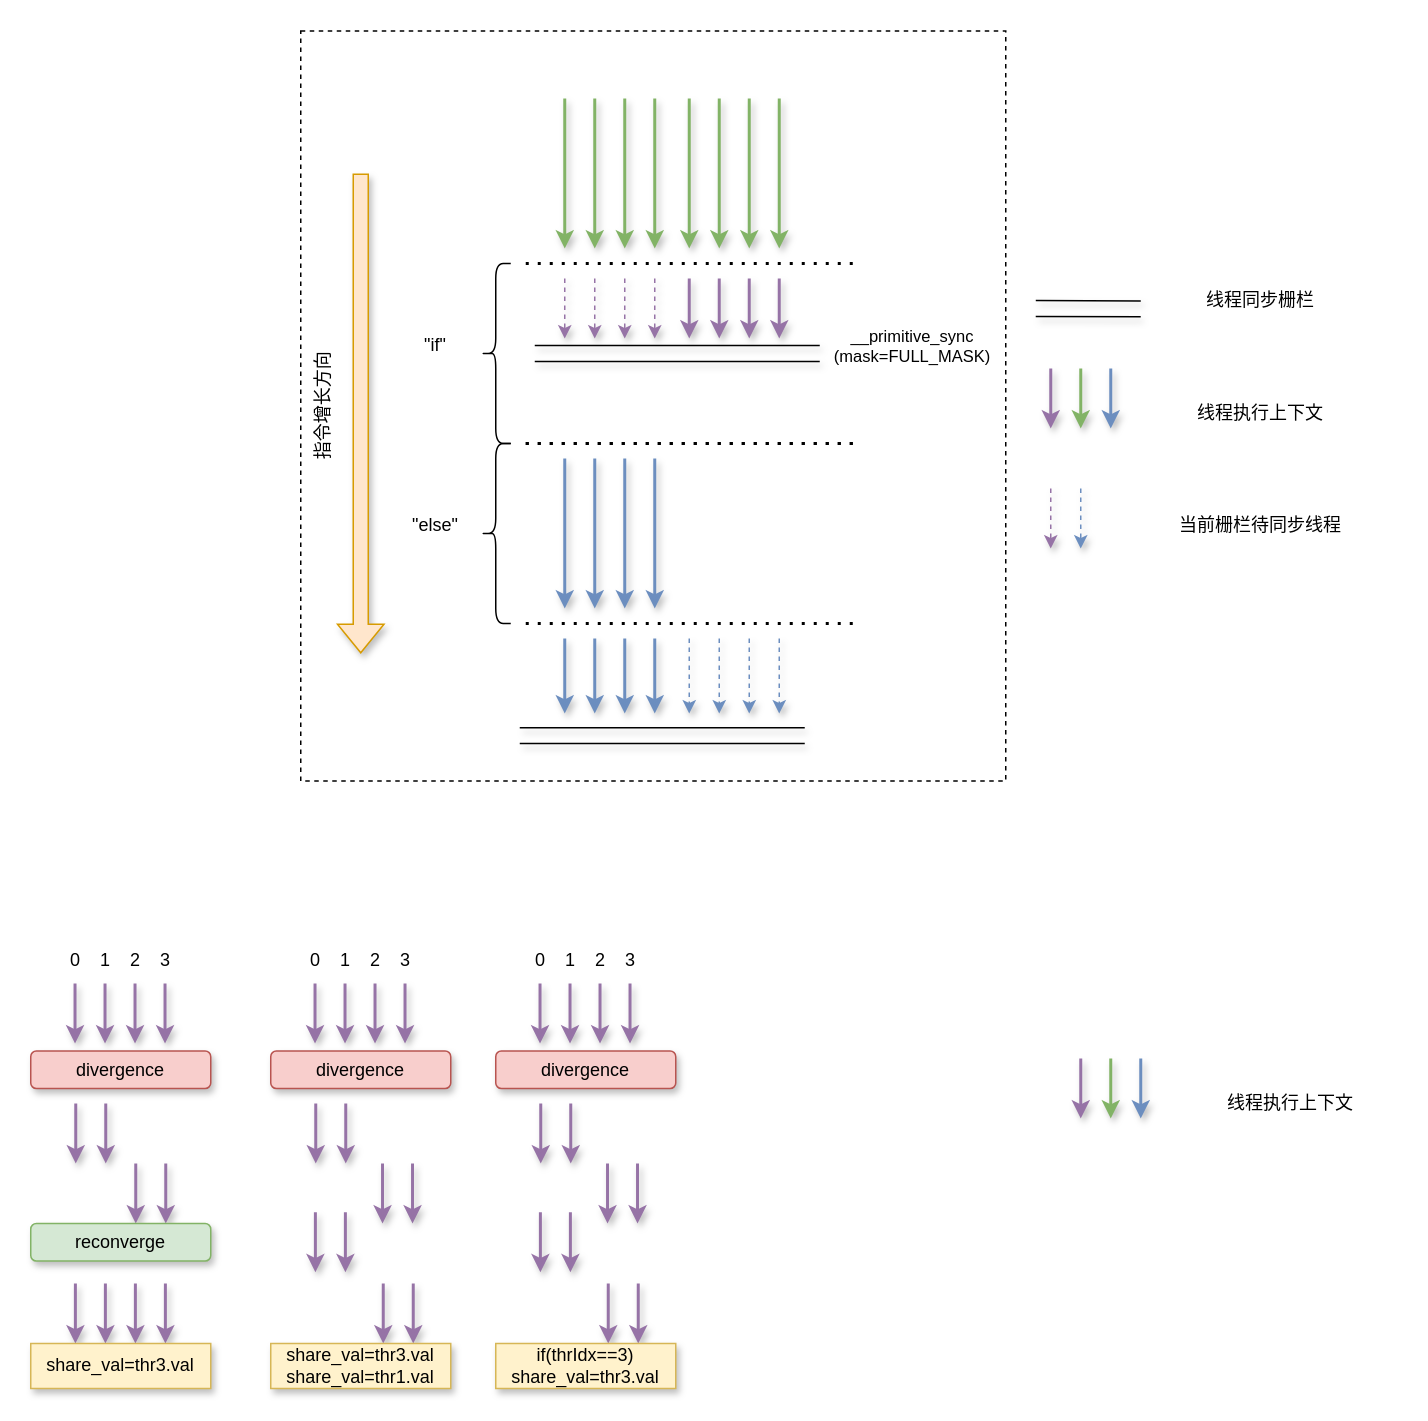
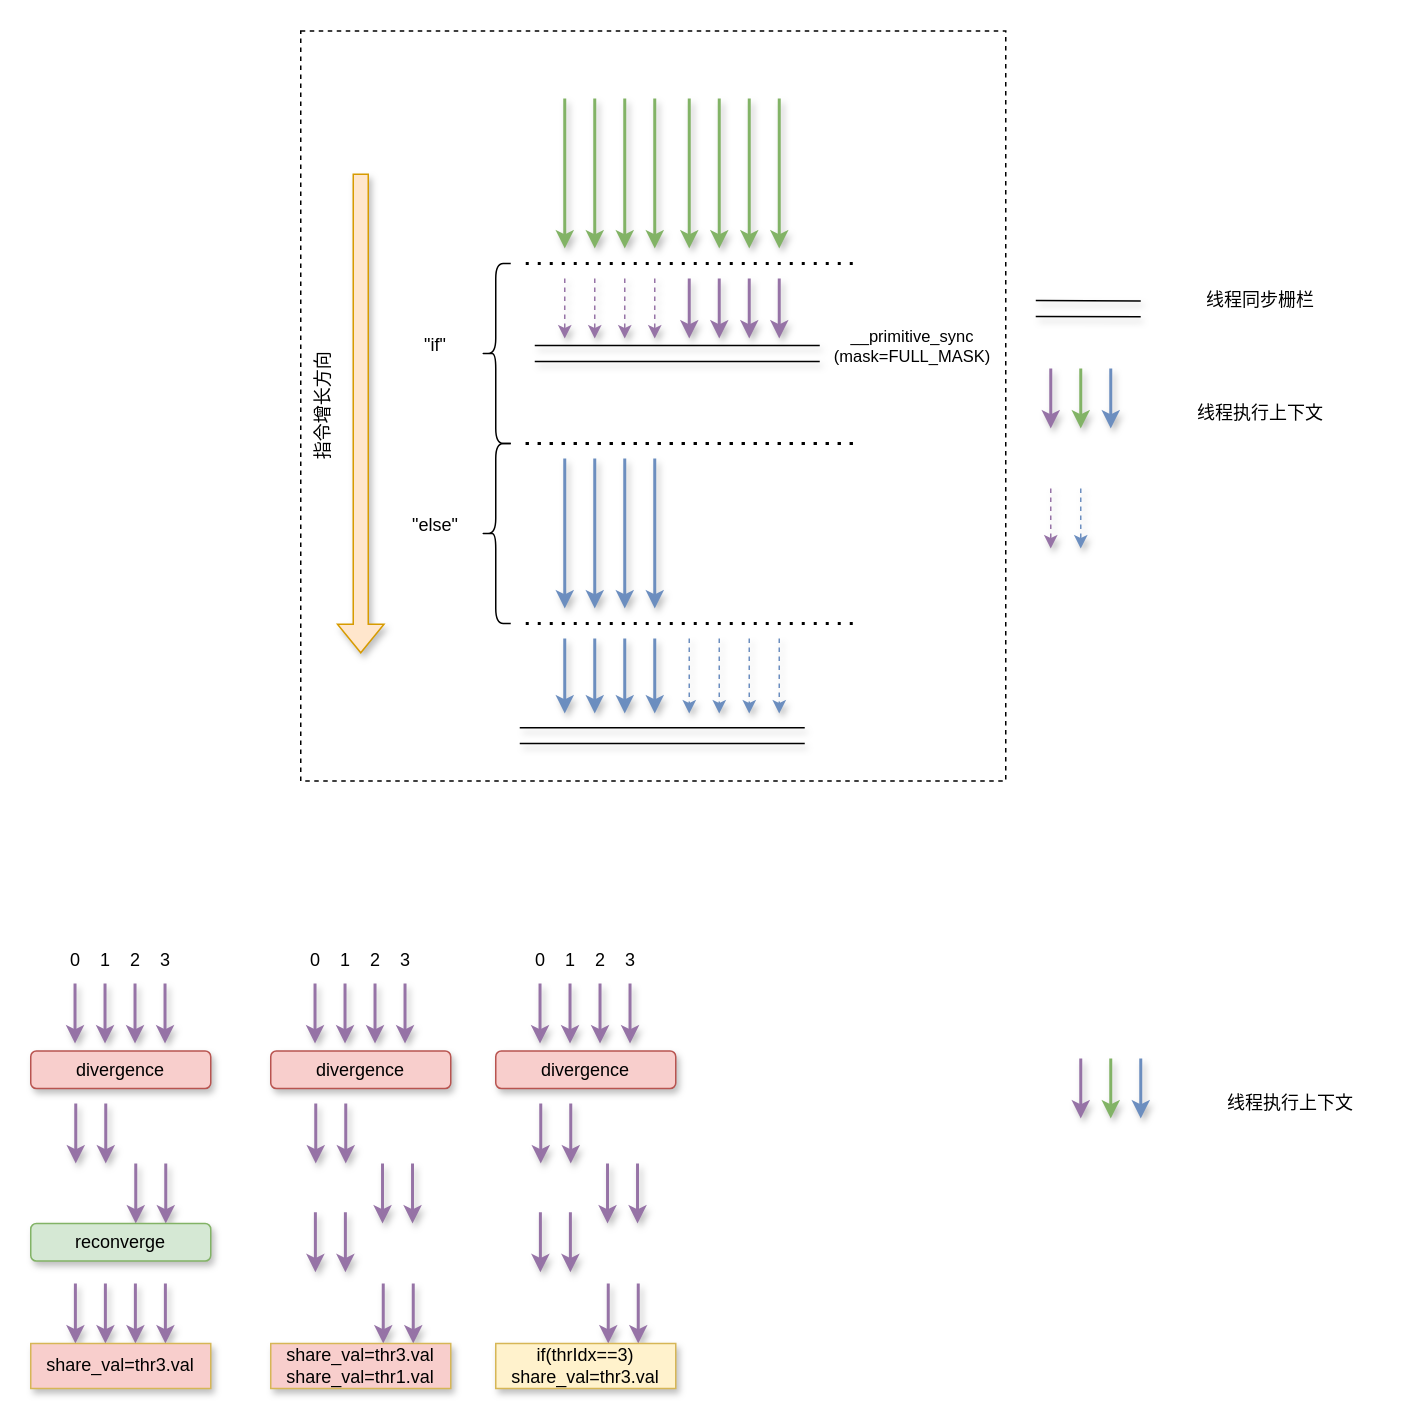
(1261, 526) -> none
(121, 1366) -> (121, 1366)
(361, 1366) -> (361, 1366)
